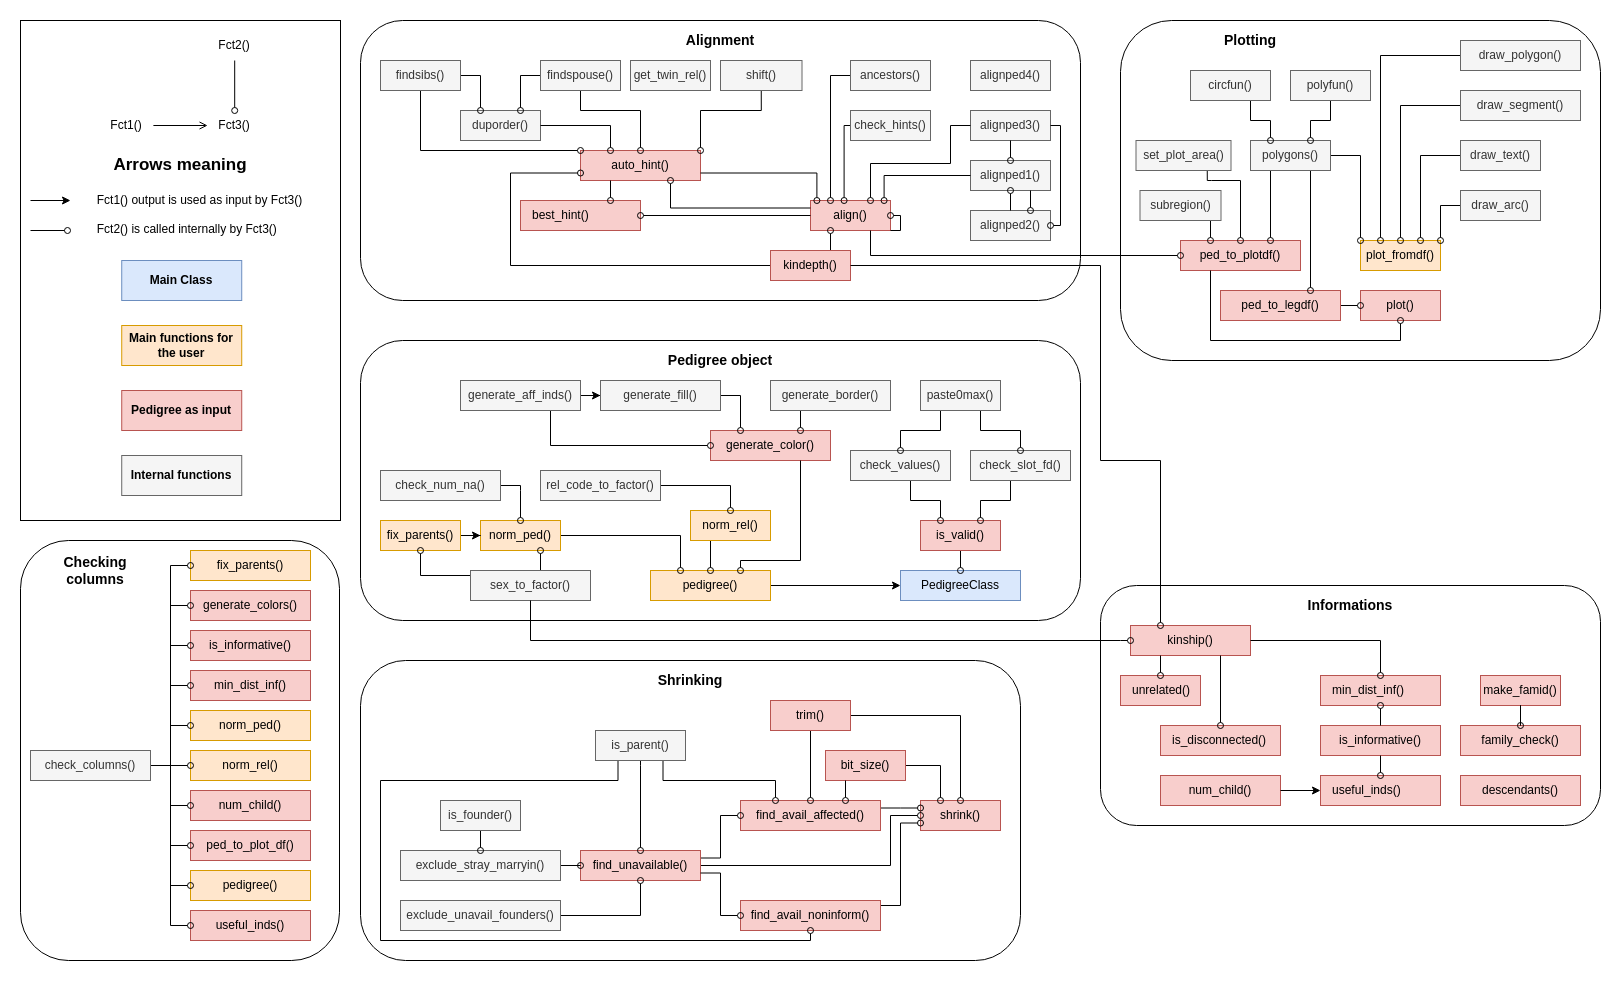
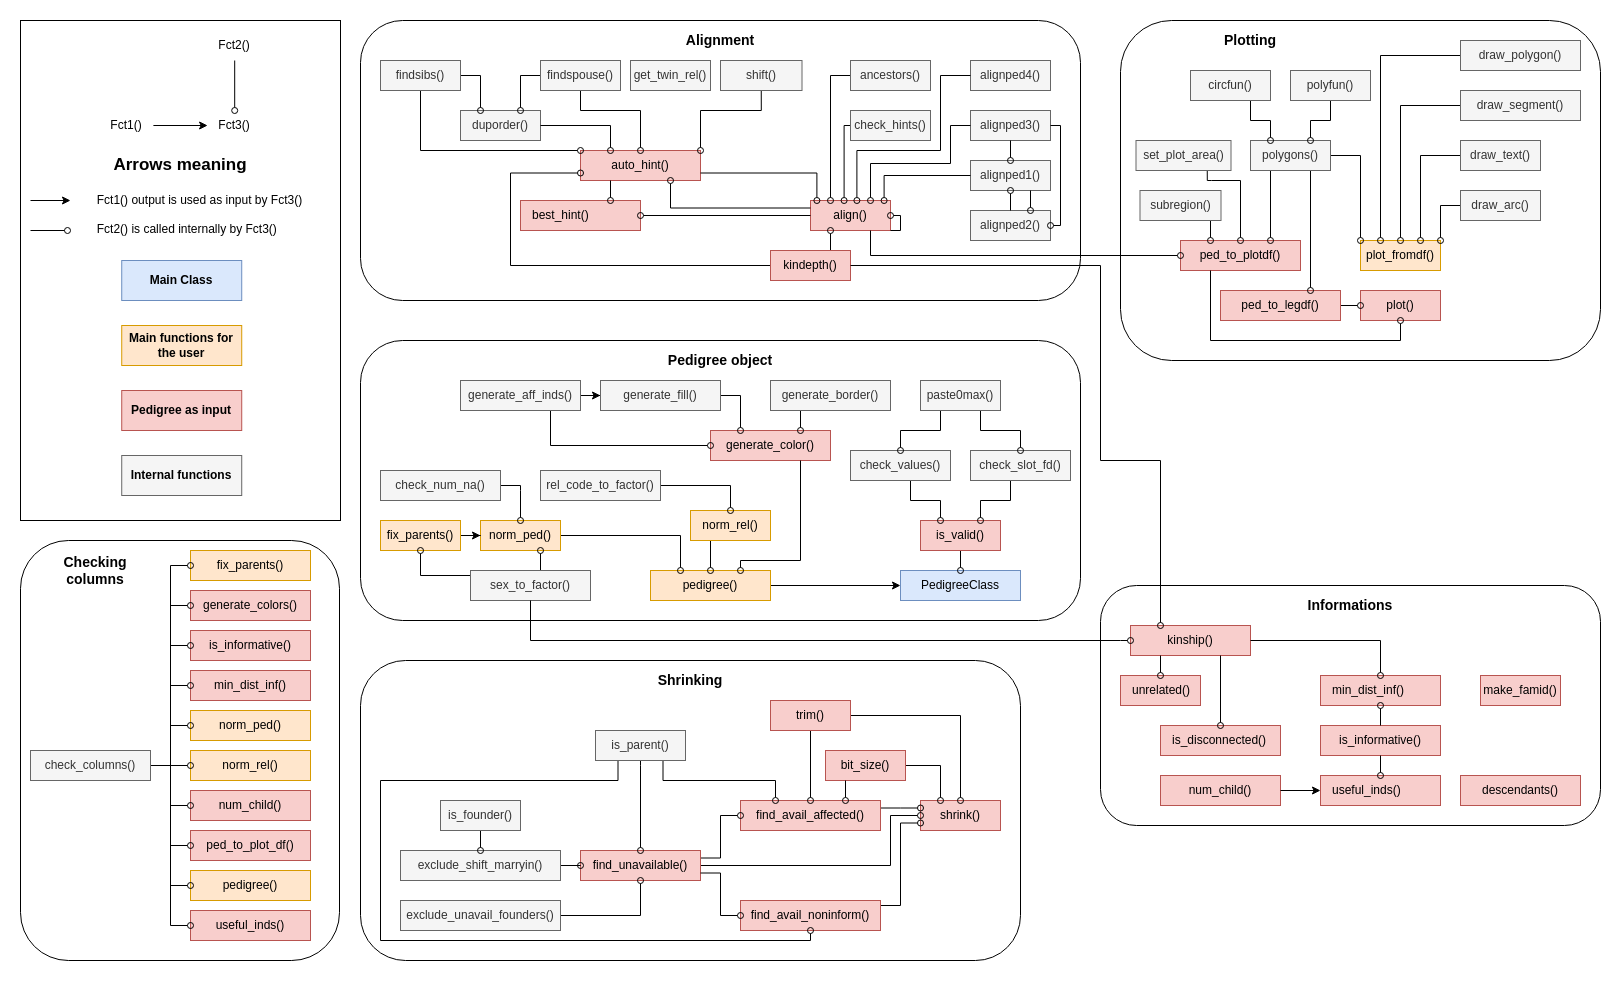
(200, 126) -> (199, 126)
none -> (928, 151)
(1521, 718) -> none
(1521, 741) -> none
(481, 866) -> (481, 866)
